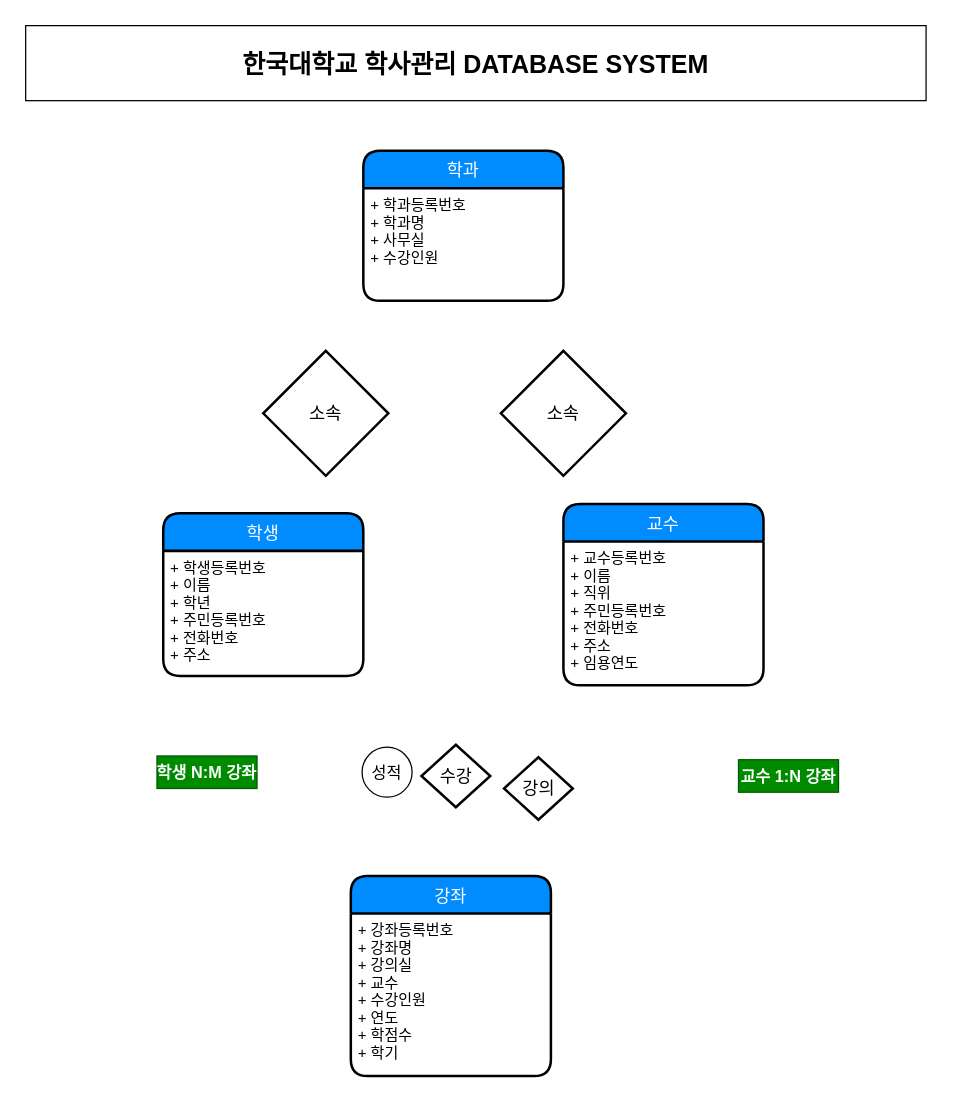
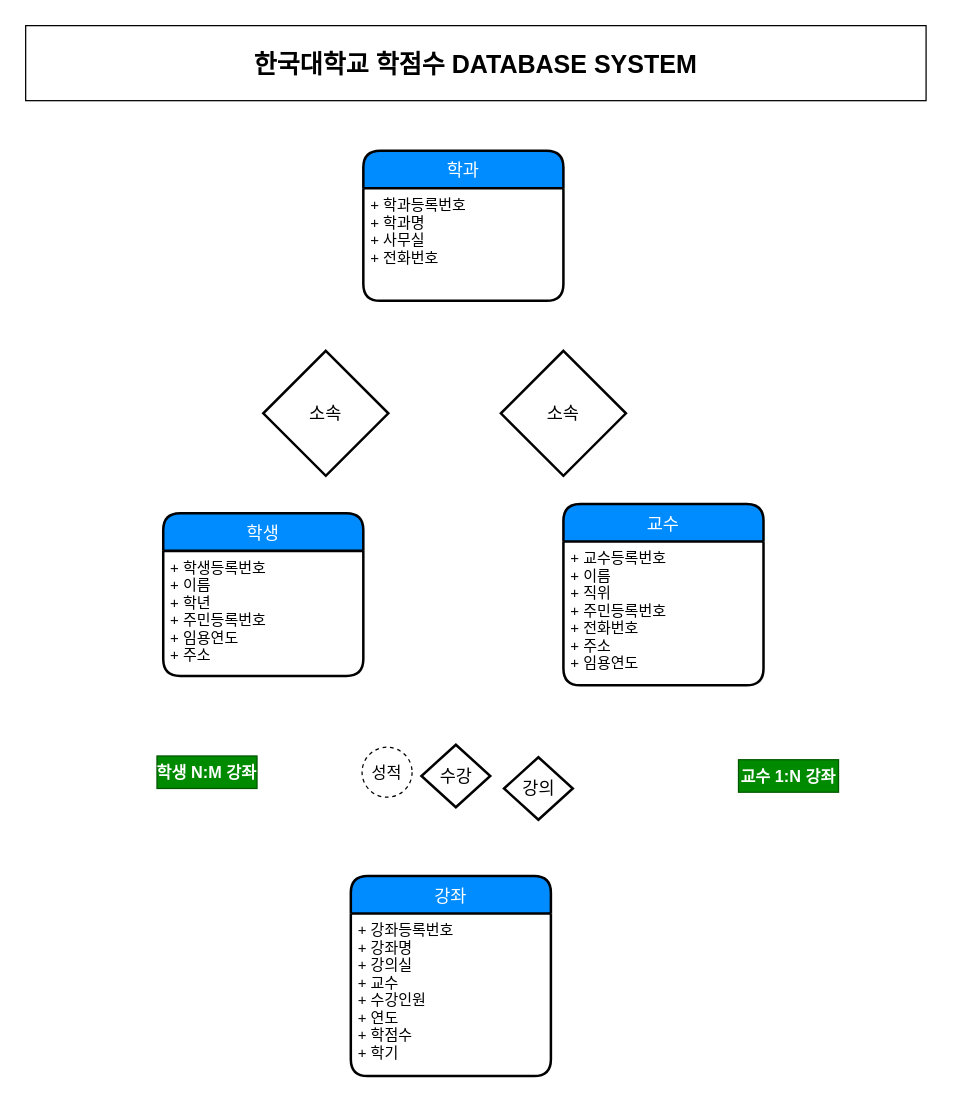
(476, 63) -> (476, 63)
(421, 205) -> (421, 205)
(221, 568) -> (221, 568)
(387, 772) -> (387, 772)
